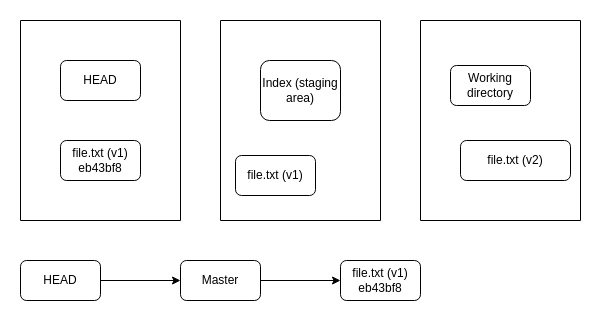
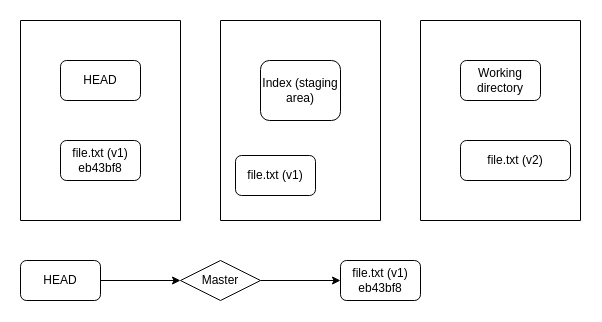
(491, 86) -> (501, 81)
(221, 281) -> (221, 281)
